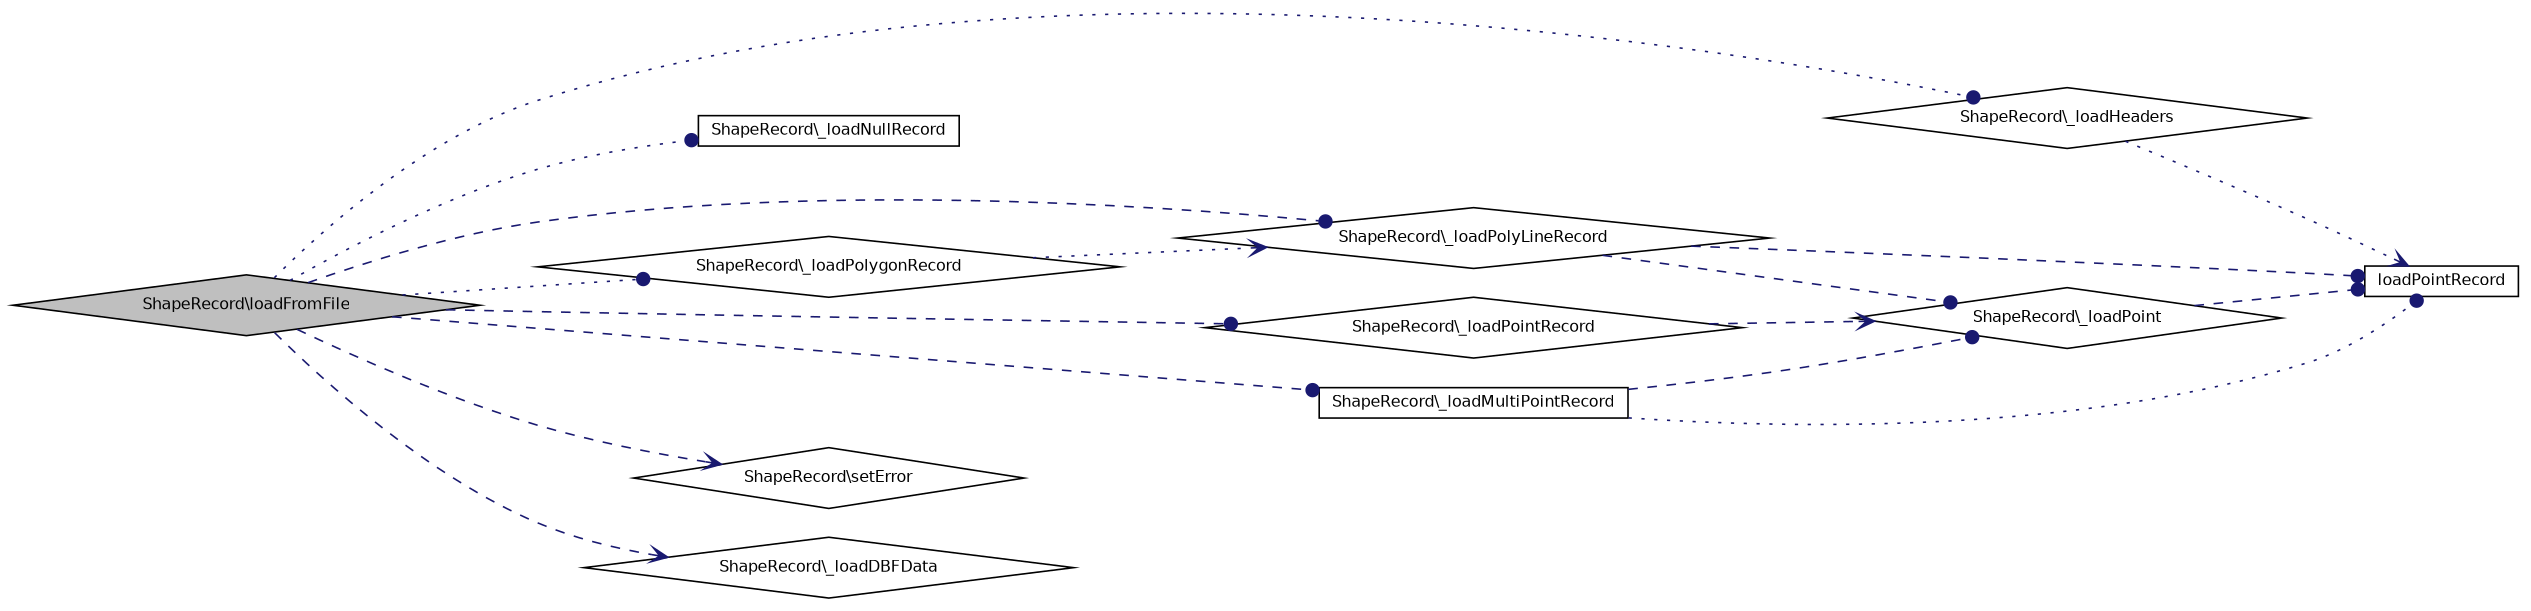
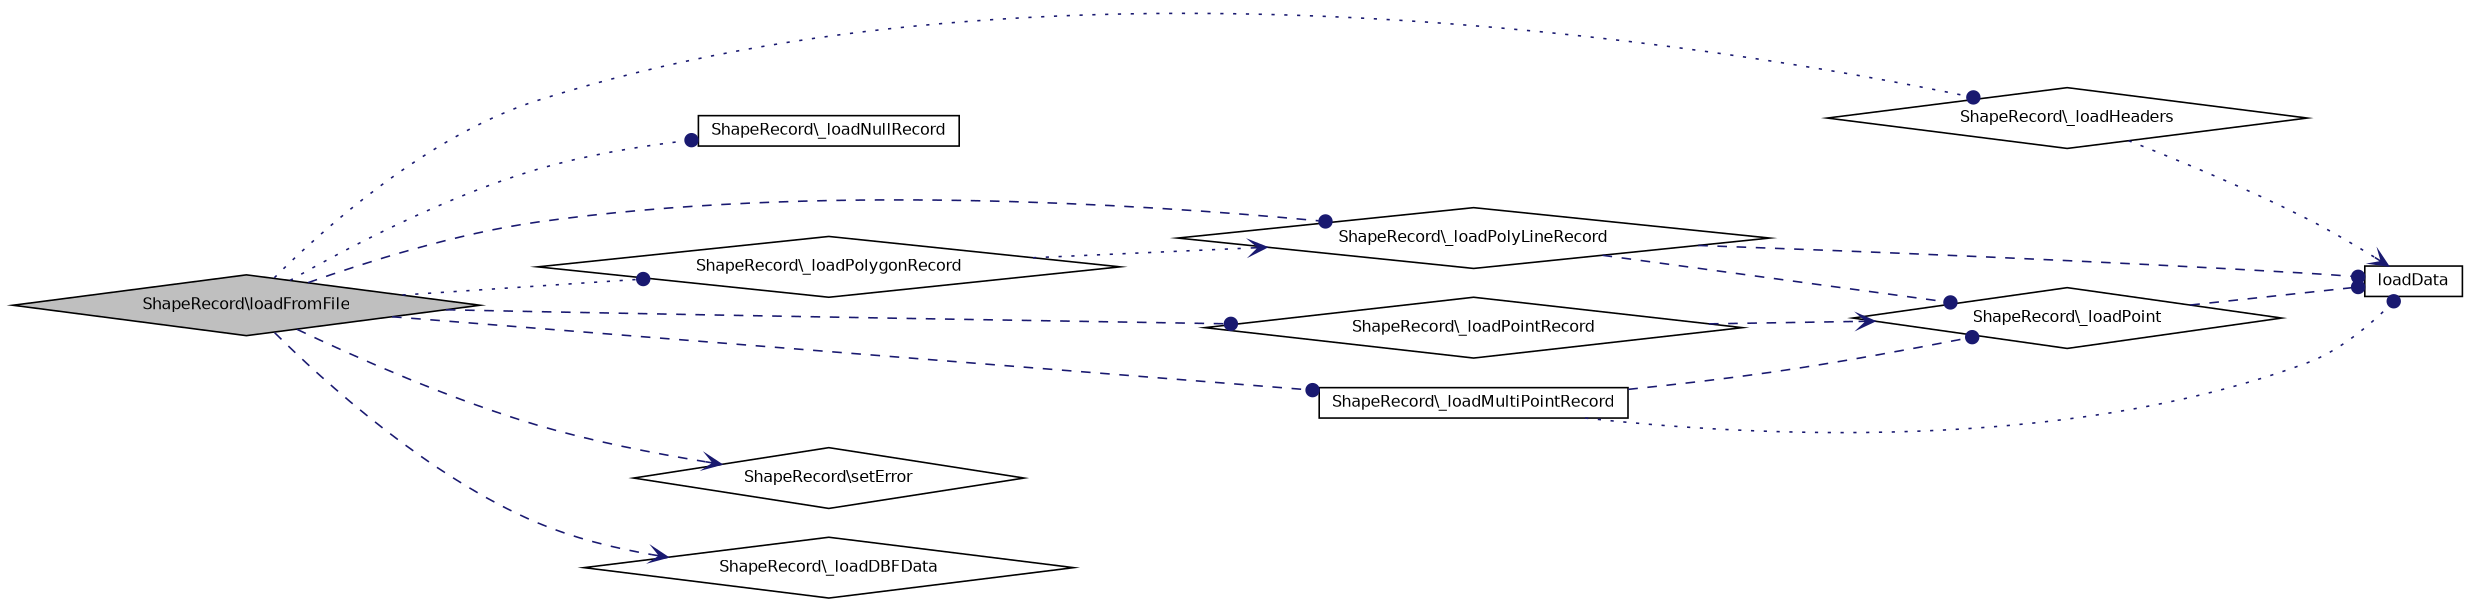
(2442, 281) -> (2414, 281)
